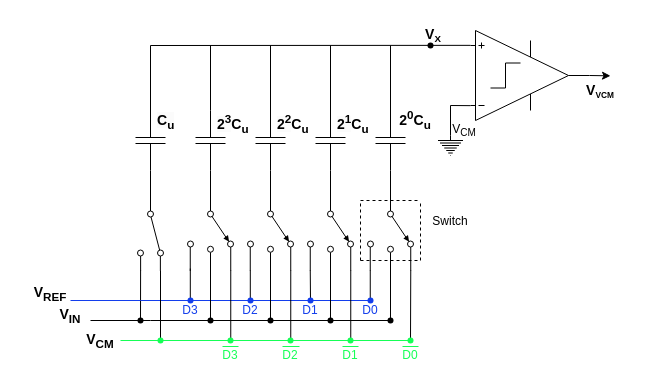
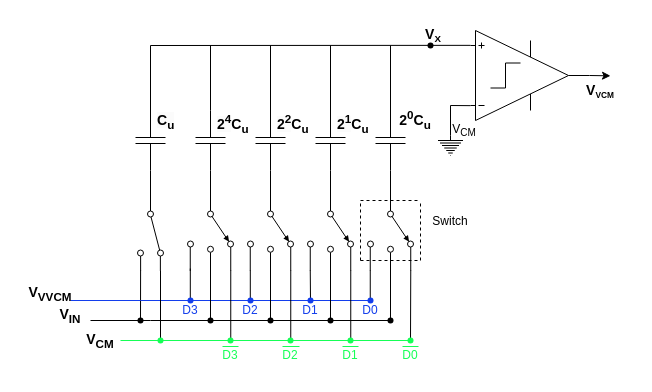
(231, 120) -> (231, 120)
(51, 294) -> (51, 294)
